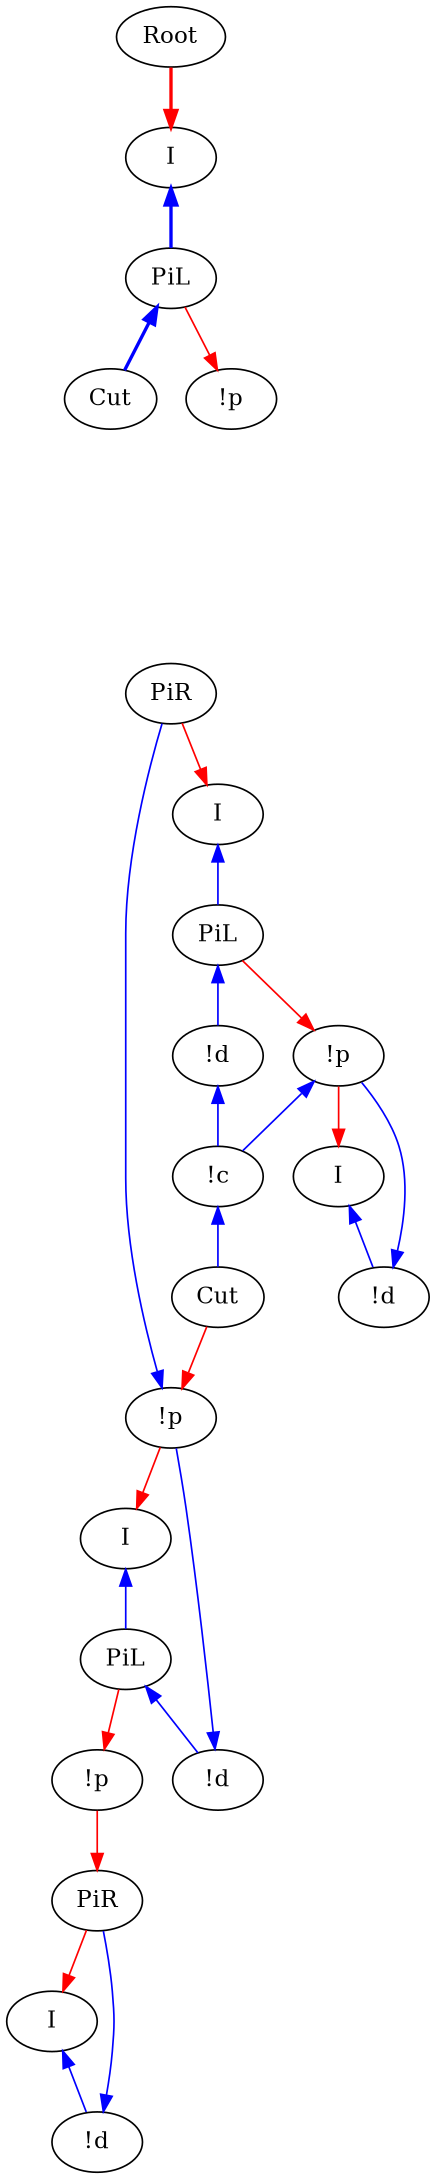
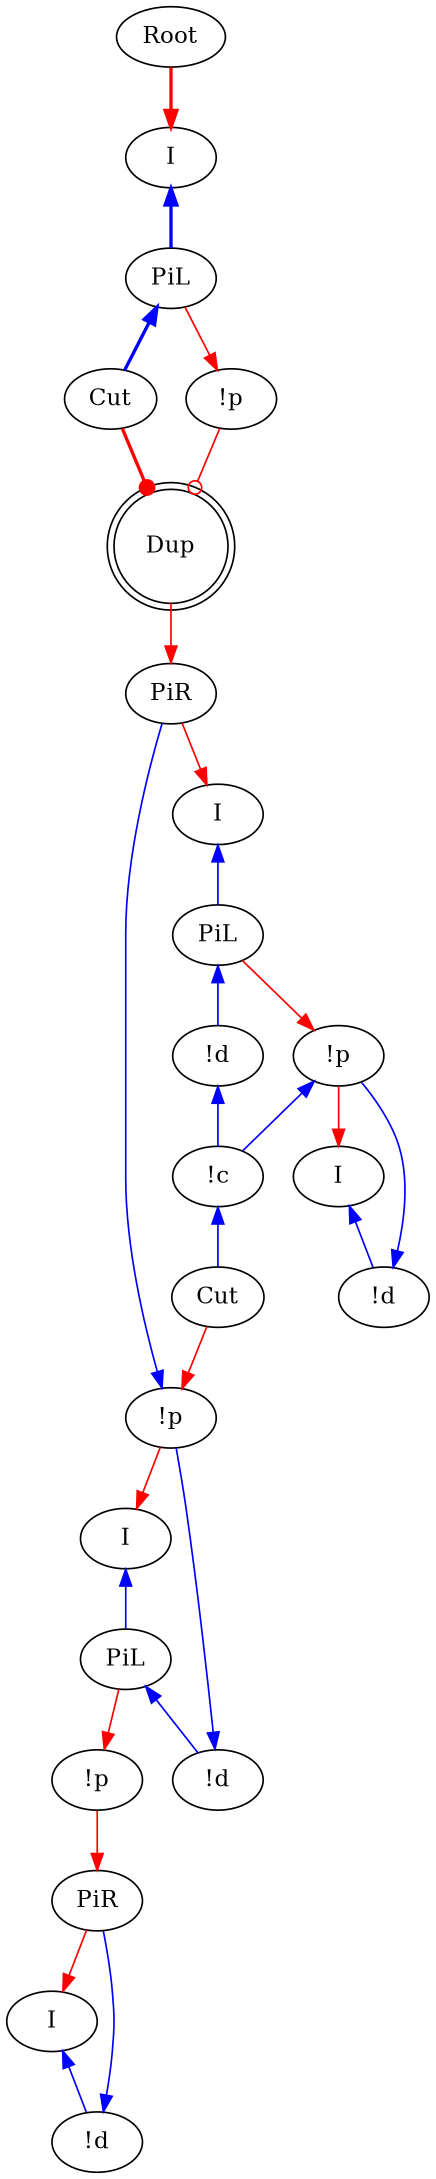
none -> (171, 546)
